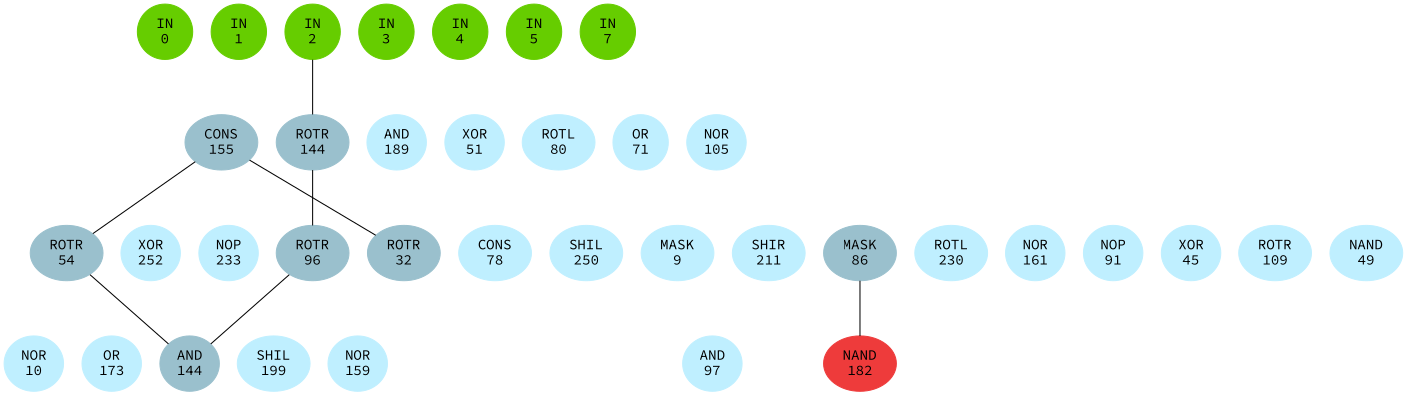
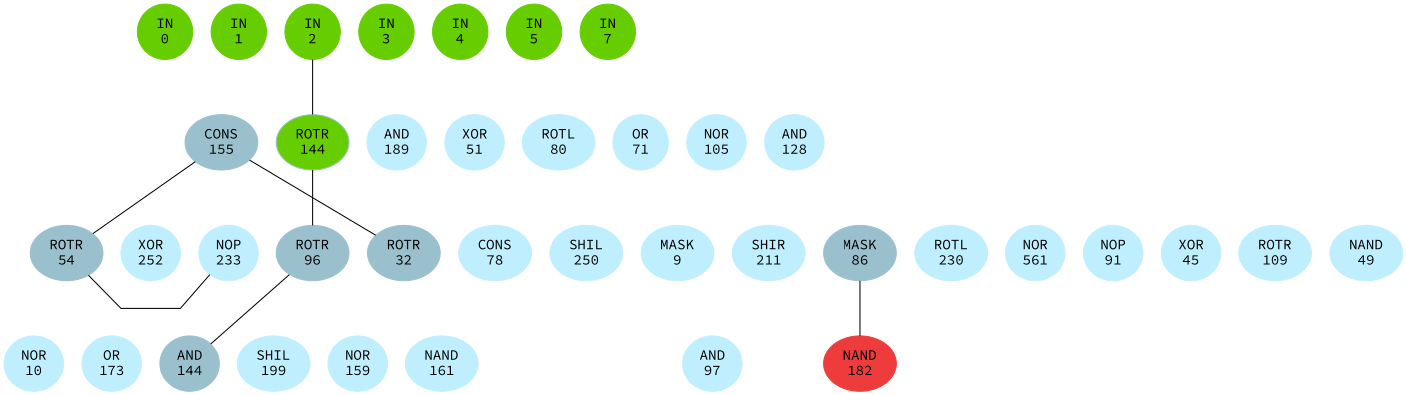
(313, 142) -> (313, 142)
none -> (794, 142)
(1035, 253) -> (1035, 253)
(129, 309) -> (150, 308)
none -> (442, 364)
